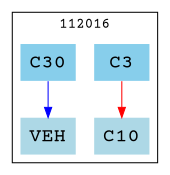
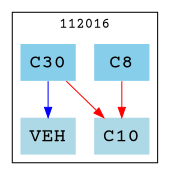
(122, 62) -> (122, 62)
none -> (81, 96)
